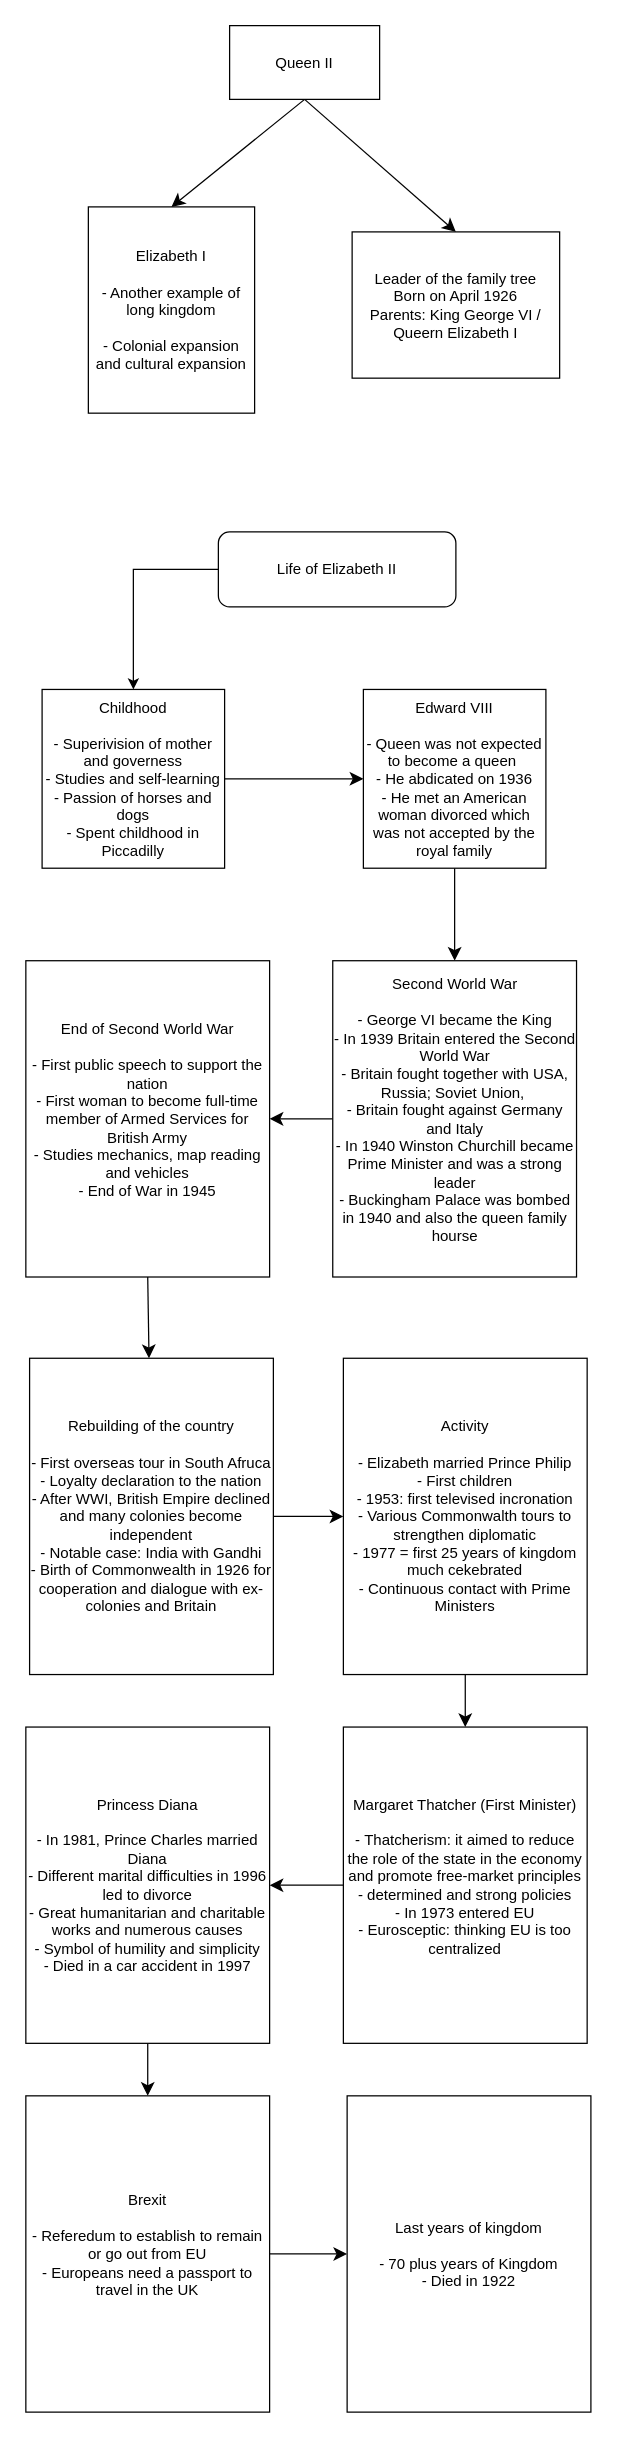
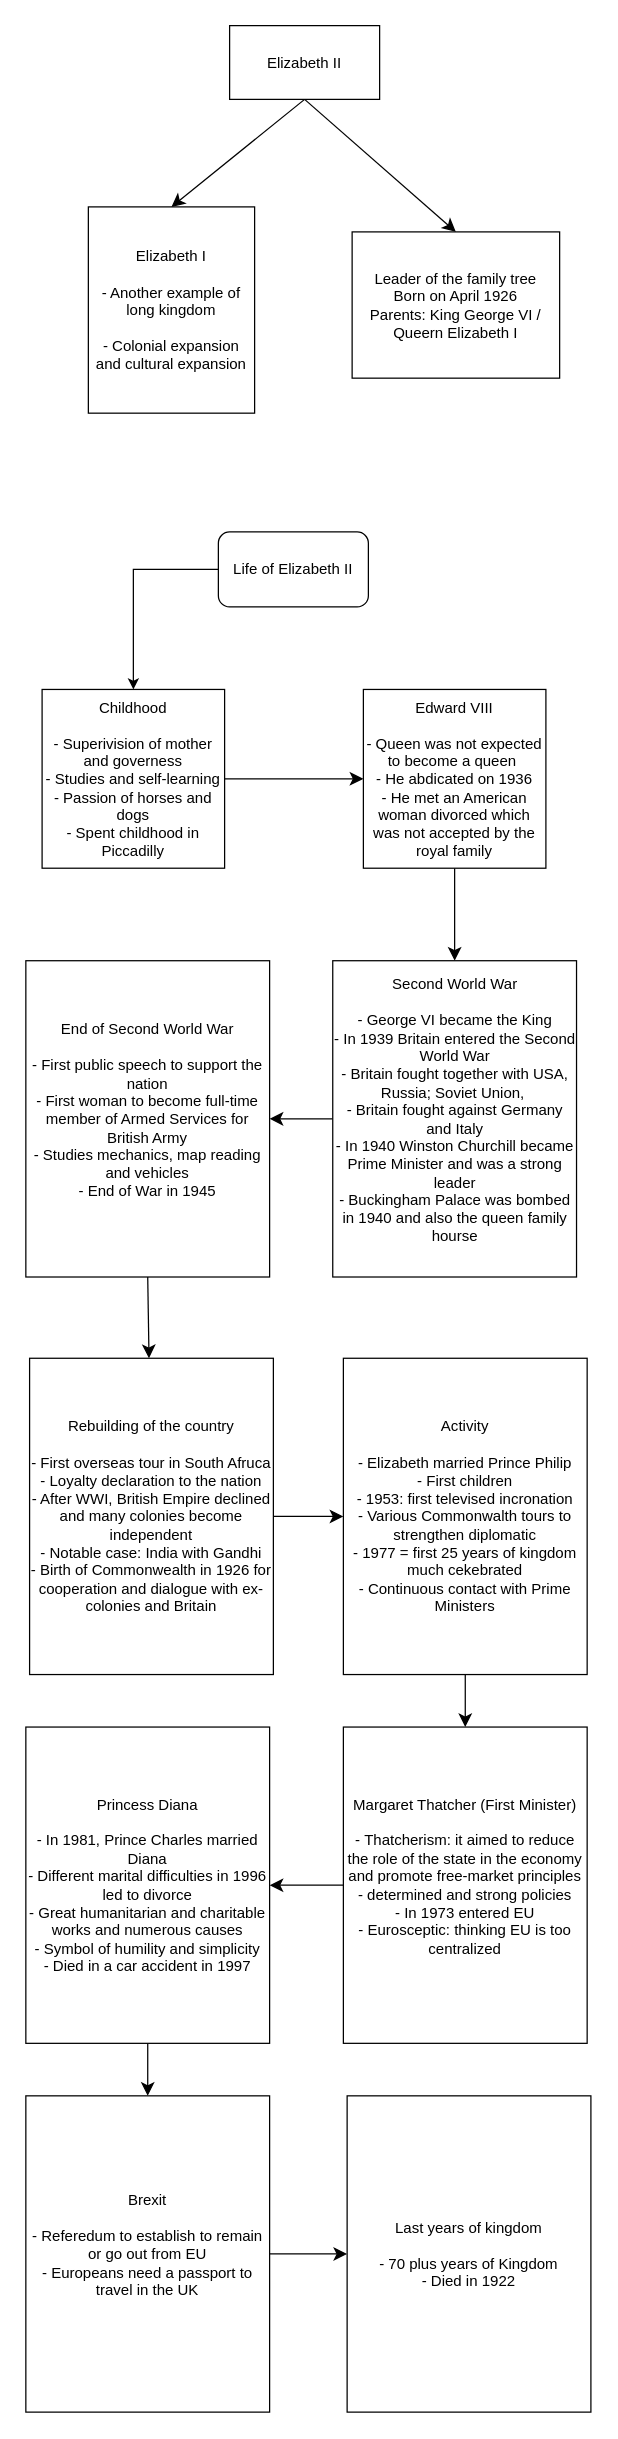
(304, 63) -> (304, 63)
(337, 569) -> (293, 569)
